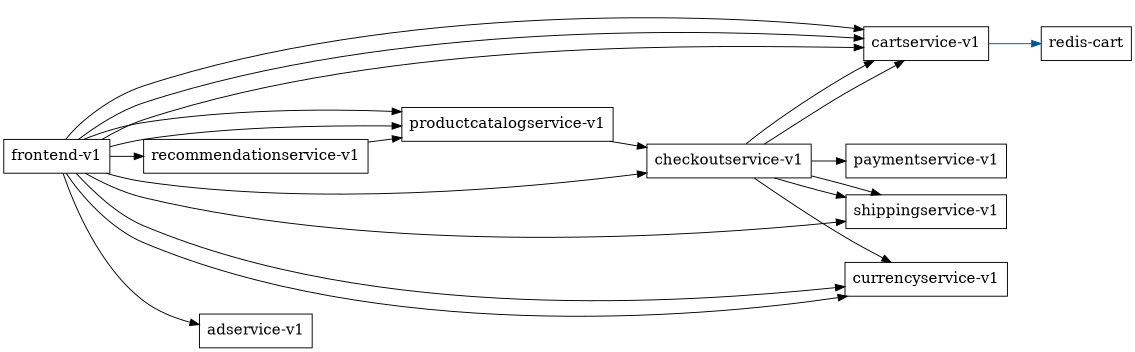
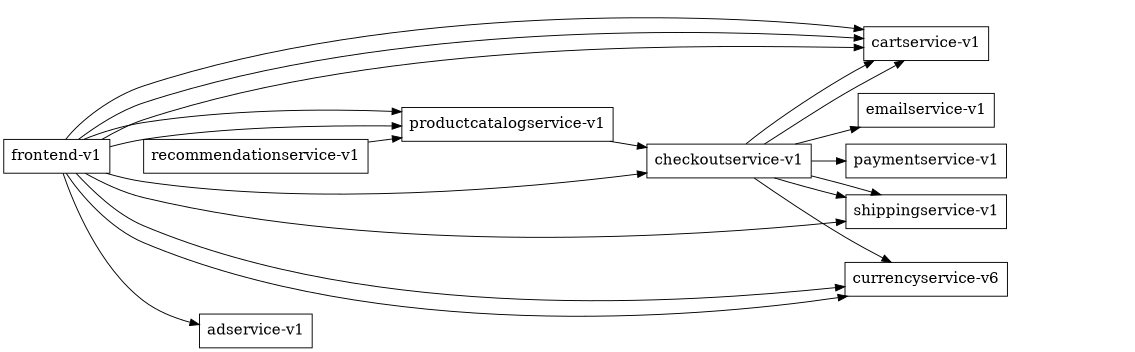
(1086, 44) -> none
none -> (926, 110)
(122, 156) -> none
(926, 279) -> (926, 279)
